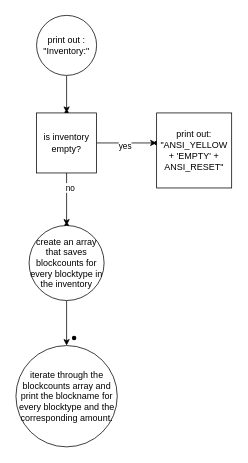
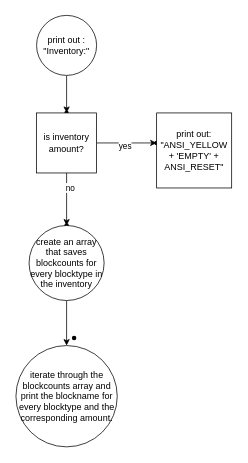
(66, 143) -> (66, 143)
